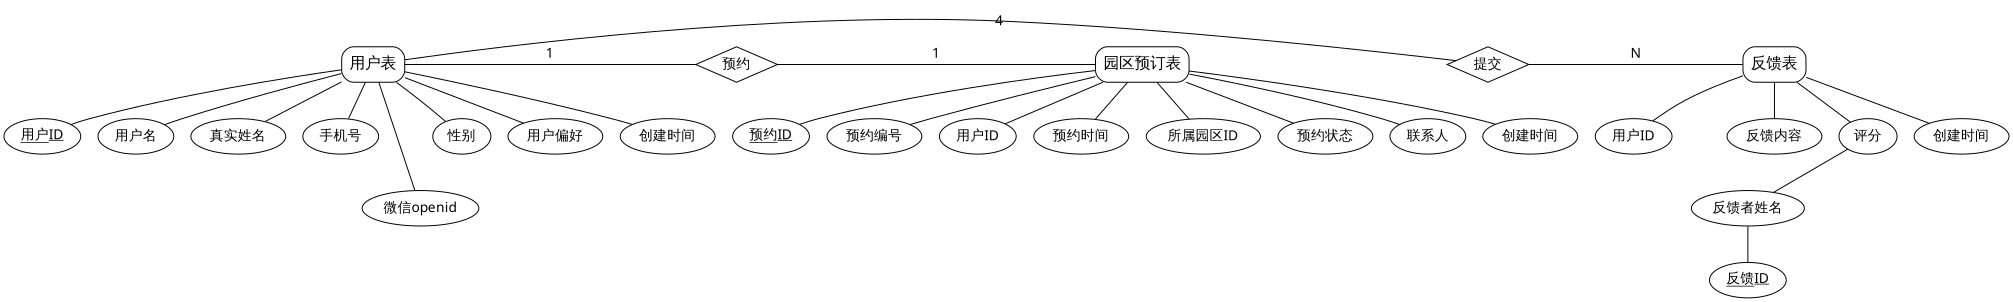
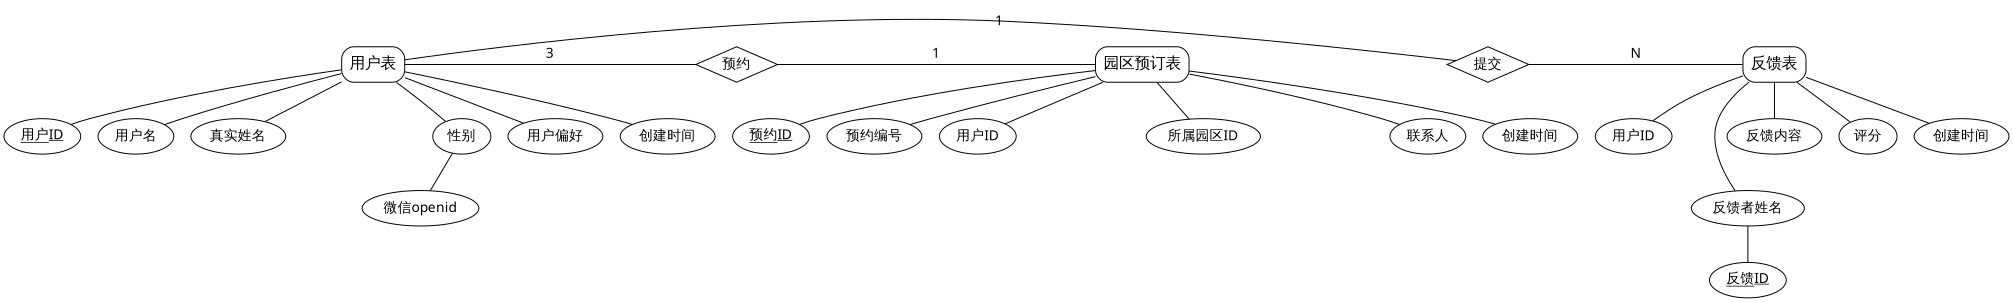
(999, 22) -> (999, 22)
(550, 54) -> (550, 54)
(341, 136) -> none
(397, 136) -> (441, 172)
(1081, 136) -> none
(1325, 136) -> none
(1811, 171) -> (1715, 133)
